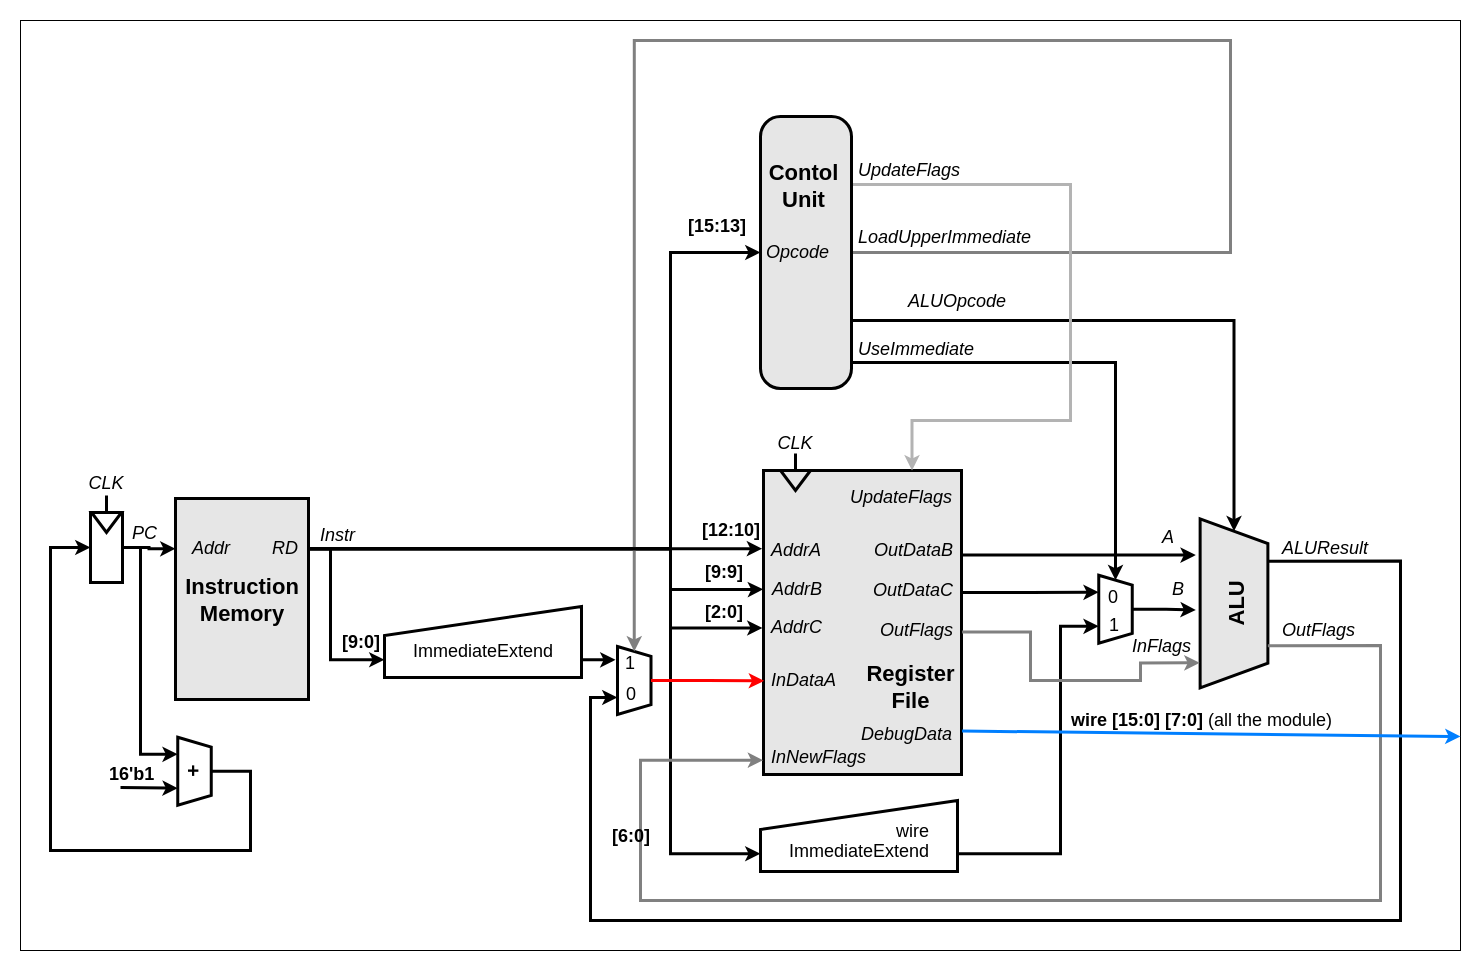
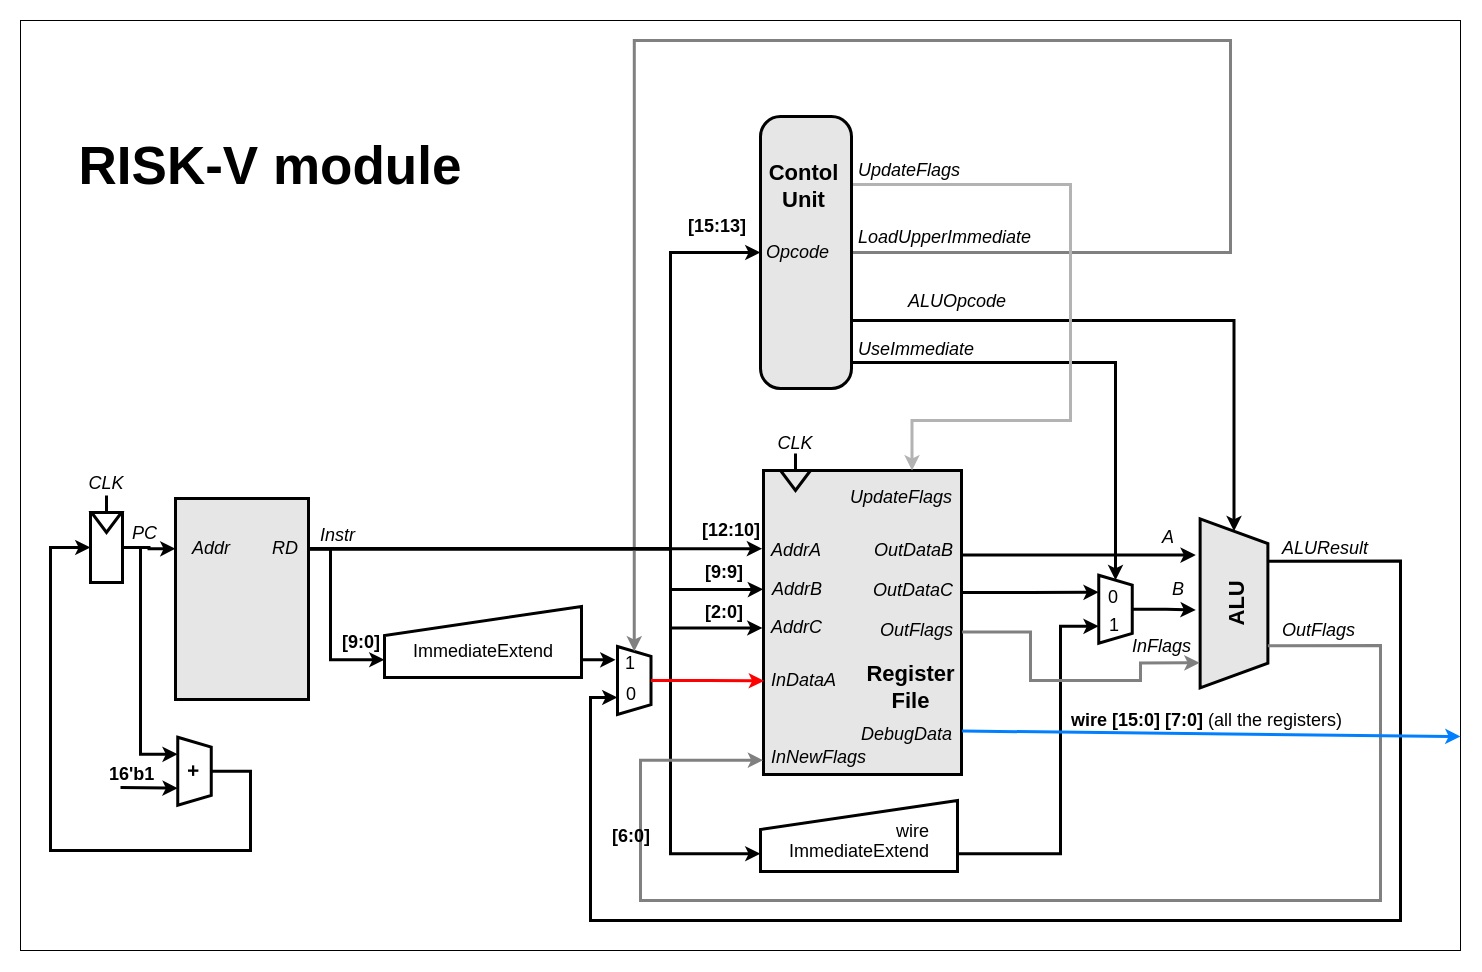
none -> (271, 166)
(243, 601) -> none
(1217, 721) -> (1232, 721)
